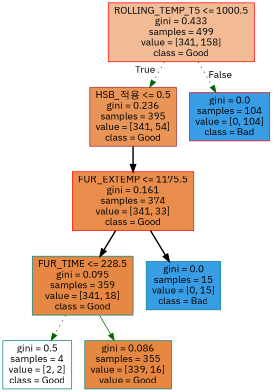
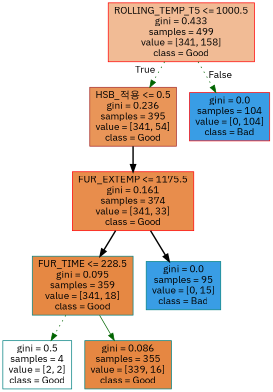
(183, 286) -> (183, 286)
(128, 365) -> (128, 365)
